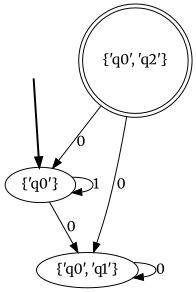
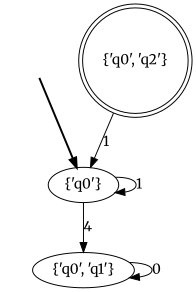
(82, 142) -> (106, 142)
(114, 180) -> none
(72, 228) -> (88, 228)
